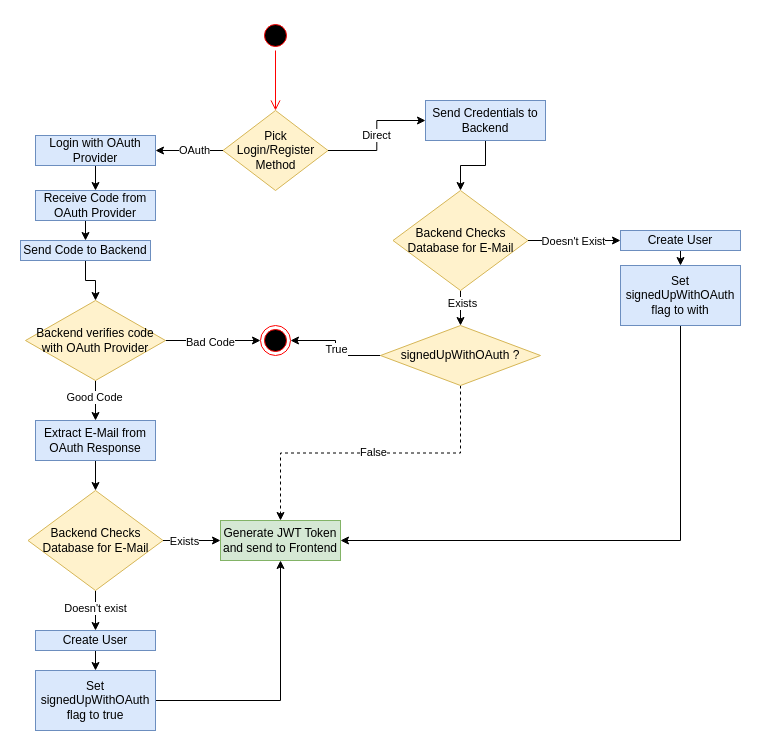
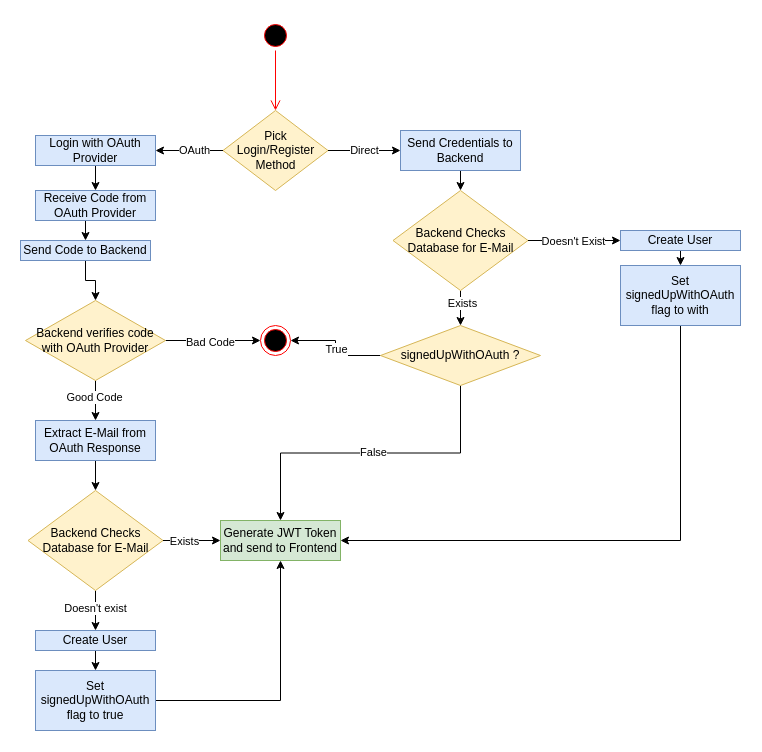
(486, 121) -> (461, 151)
(458, 453) -> (458, 453)
